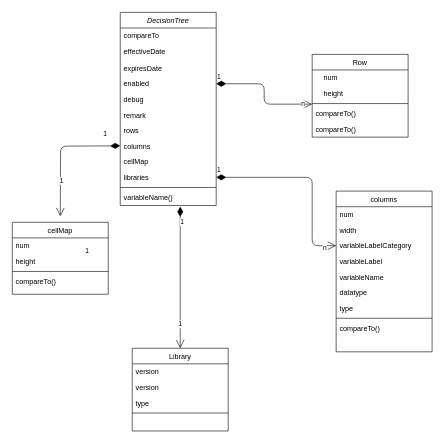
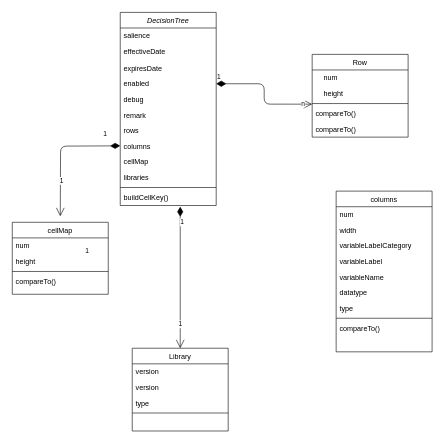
(142, 36) -> (138, 36)
(267, 177) -> none
(150, 198) -> (148, 198)
